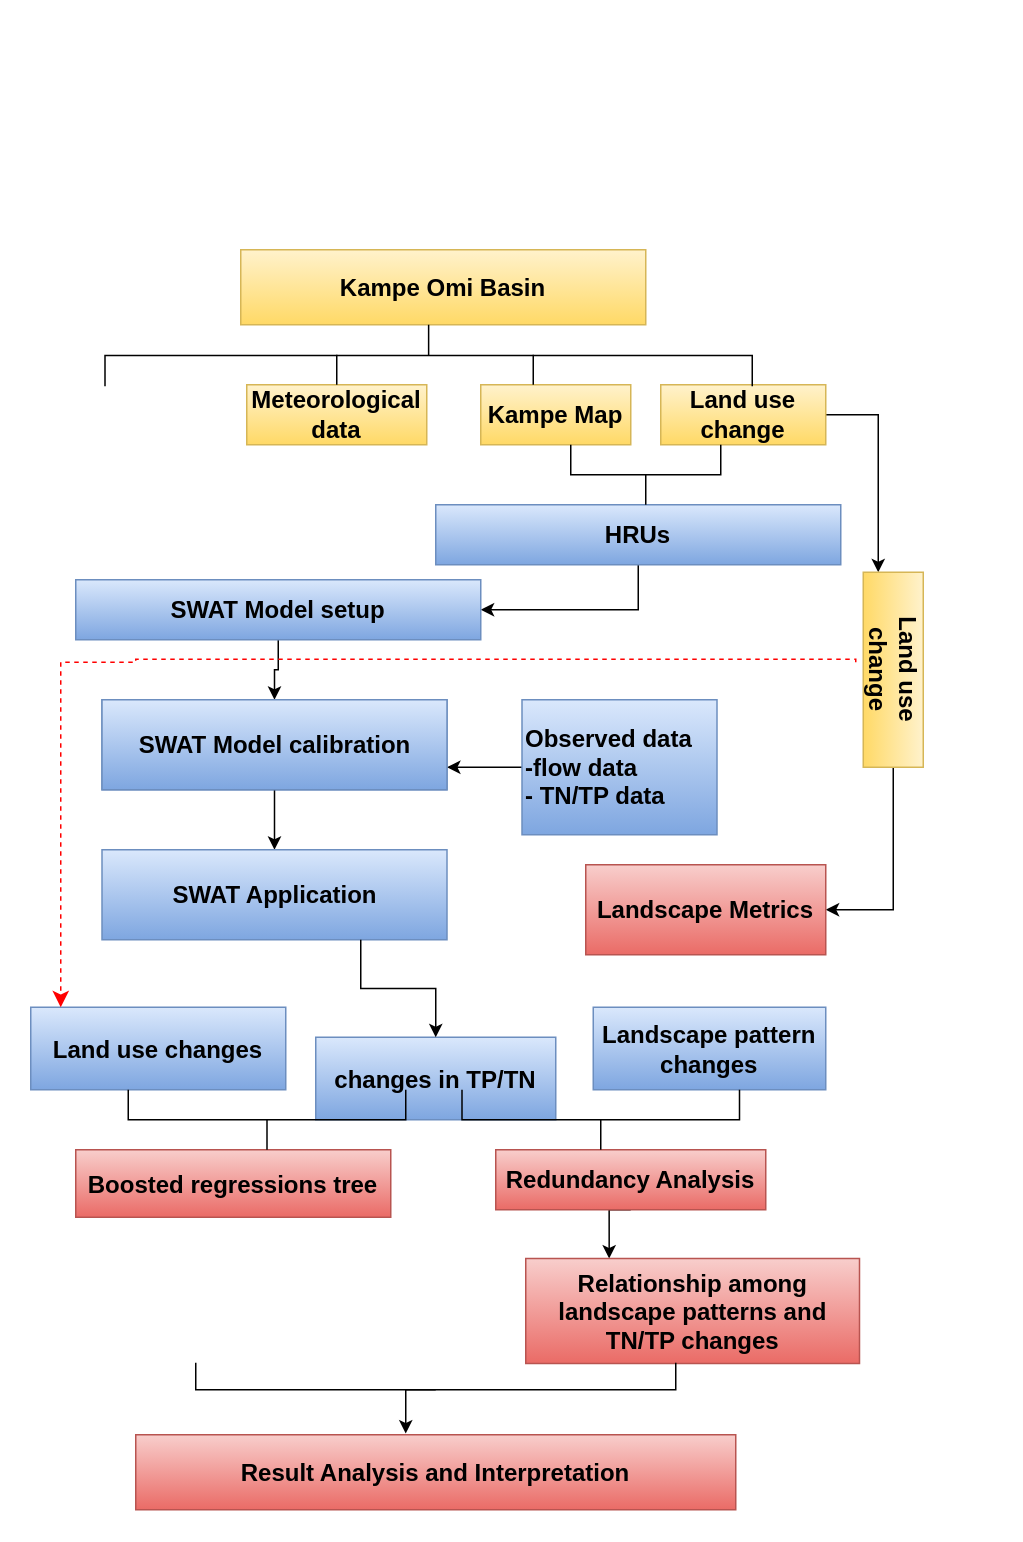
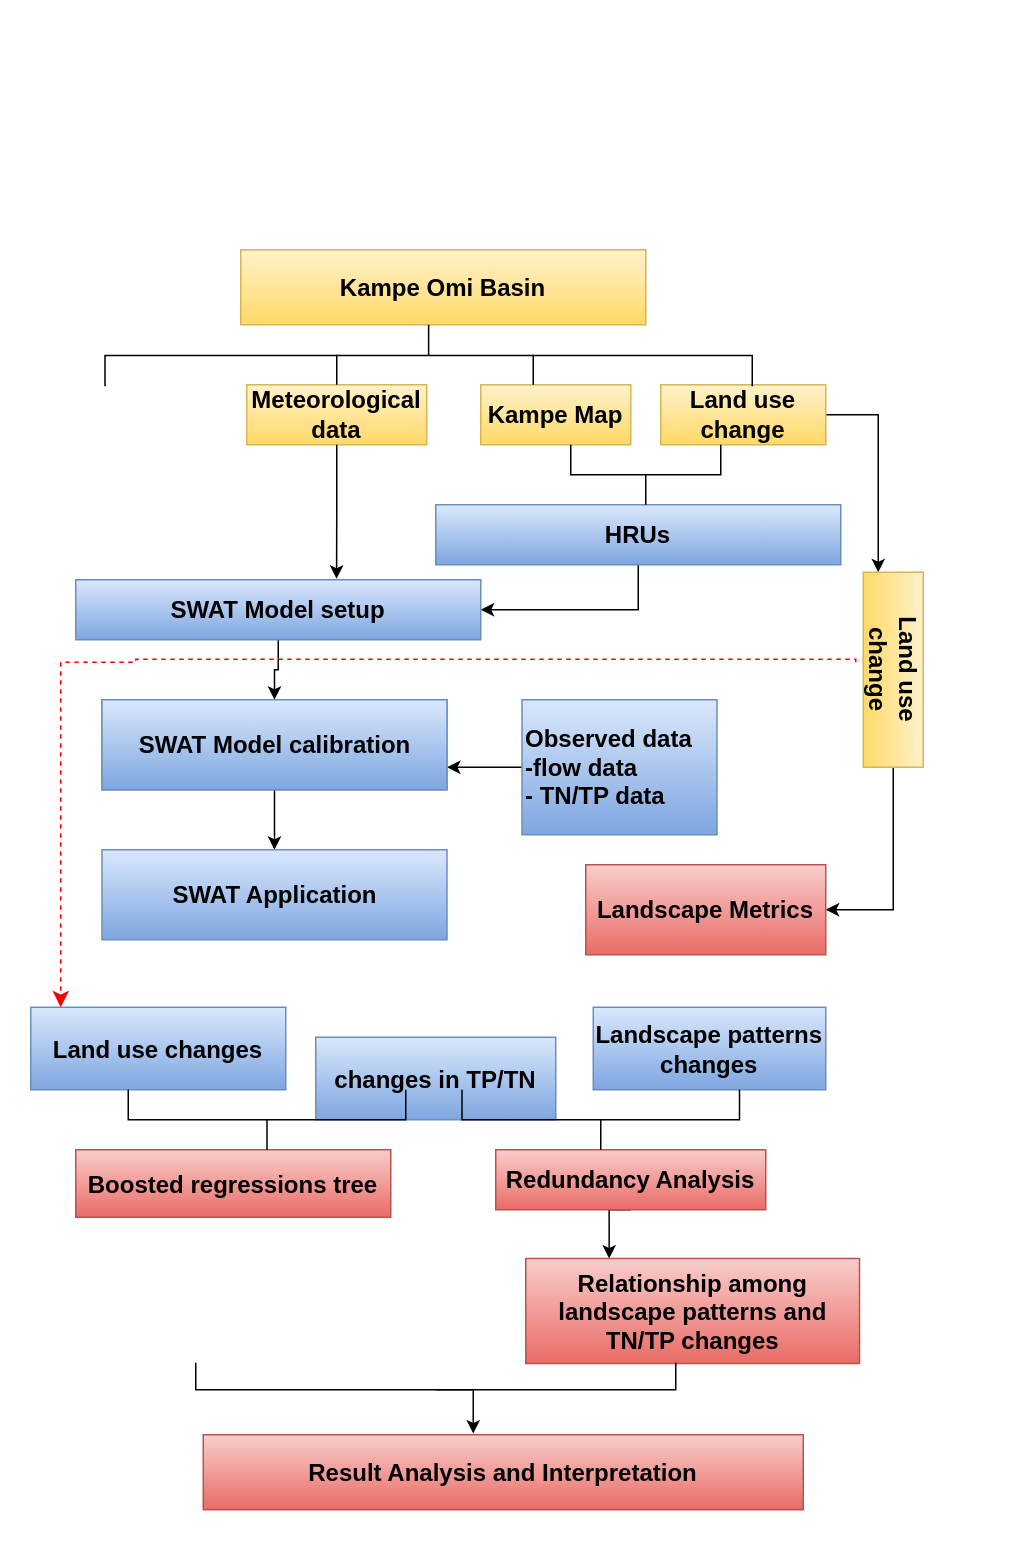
none -> (337, 506)
(394, 989) -> none
(710, 1049) -> (710, 1049)
(436, 1472) -> (503, 1472)
